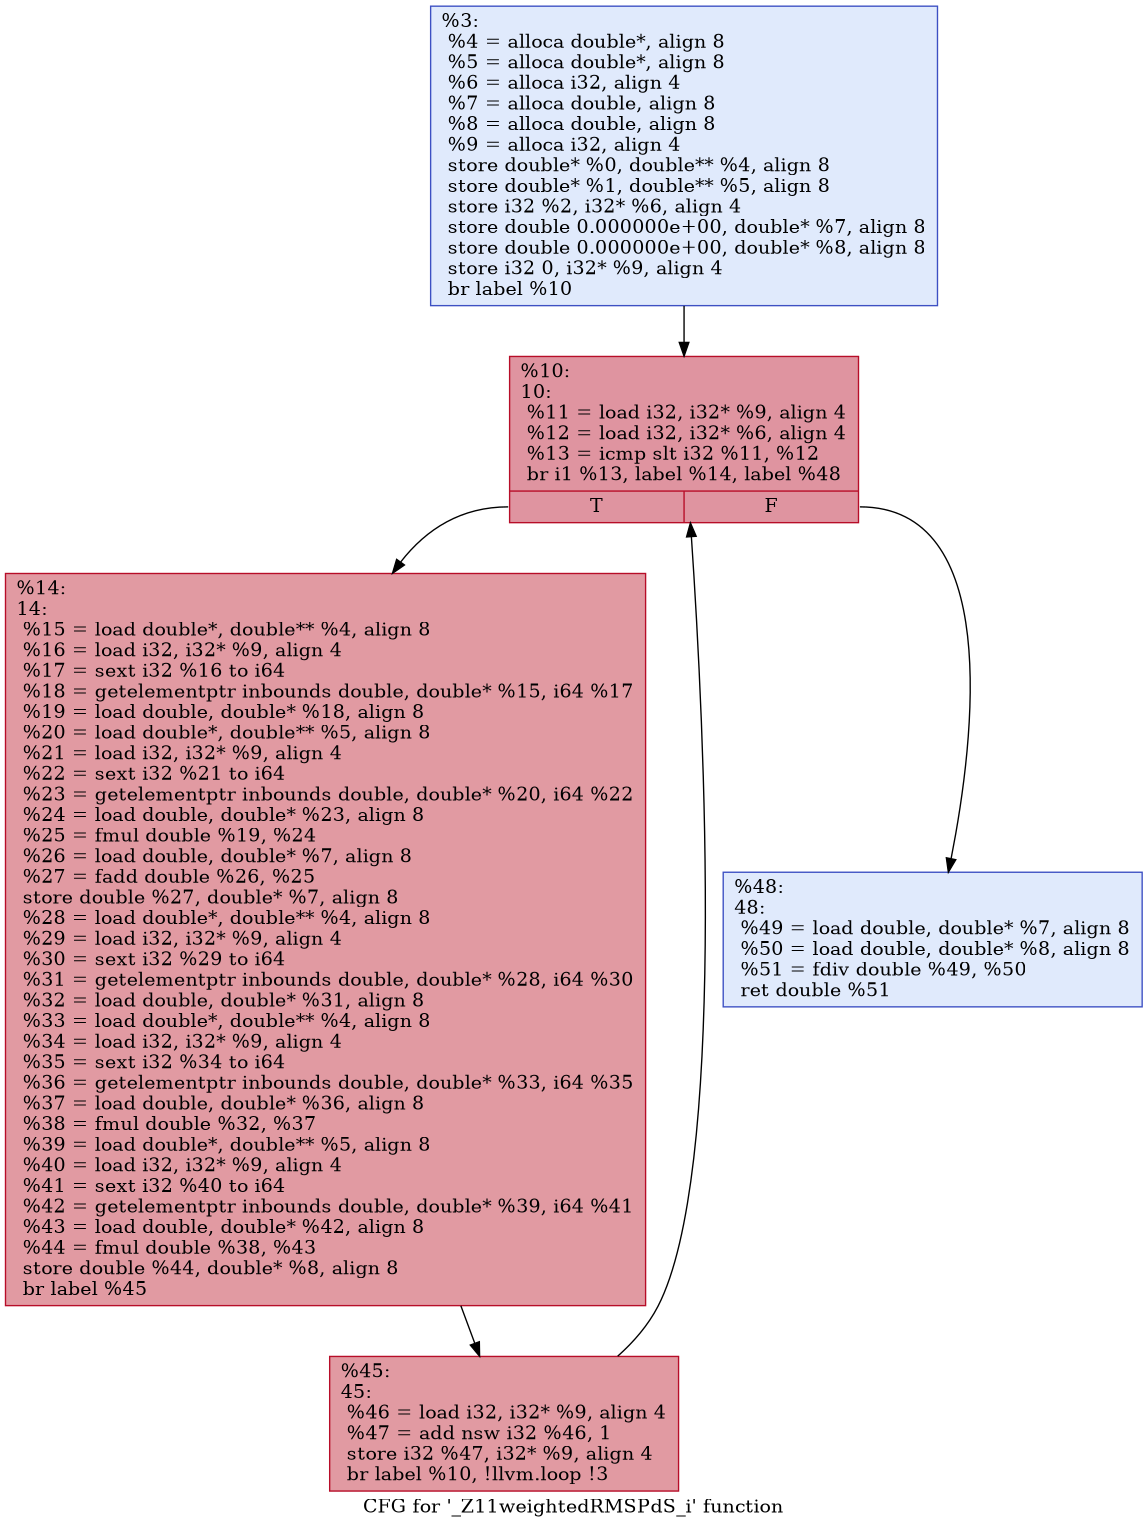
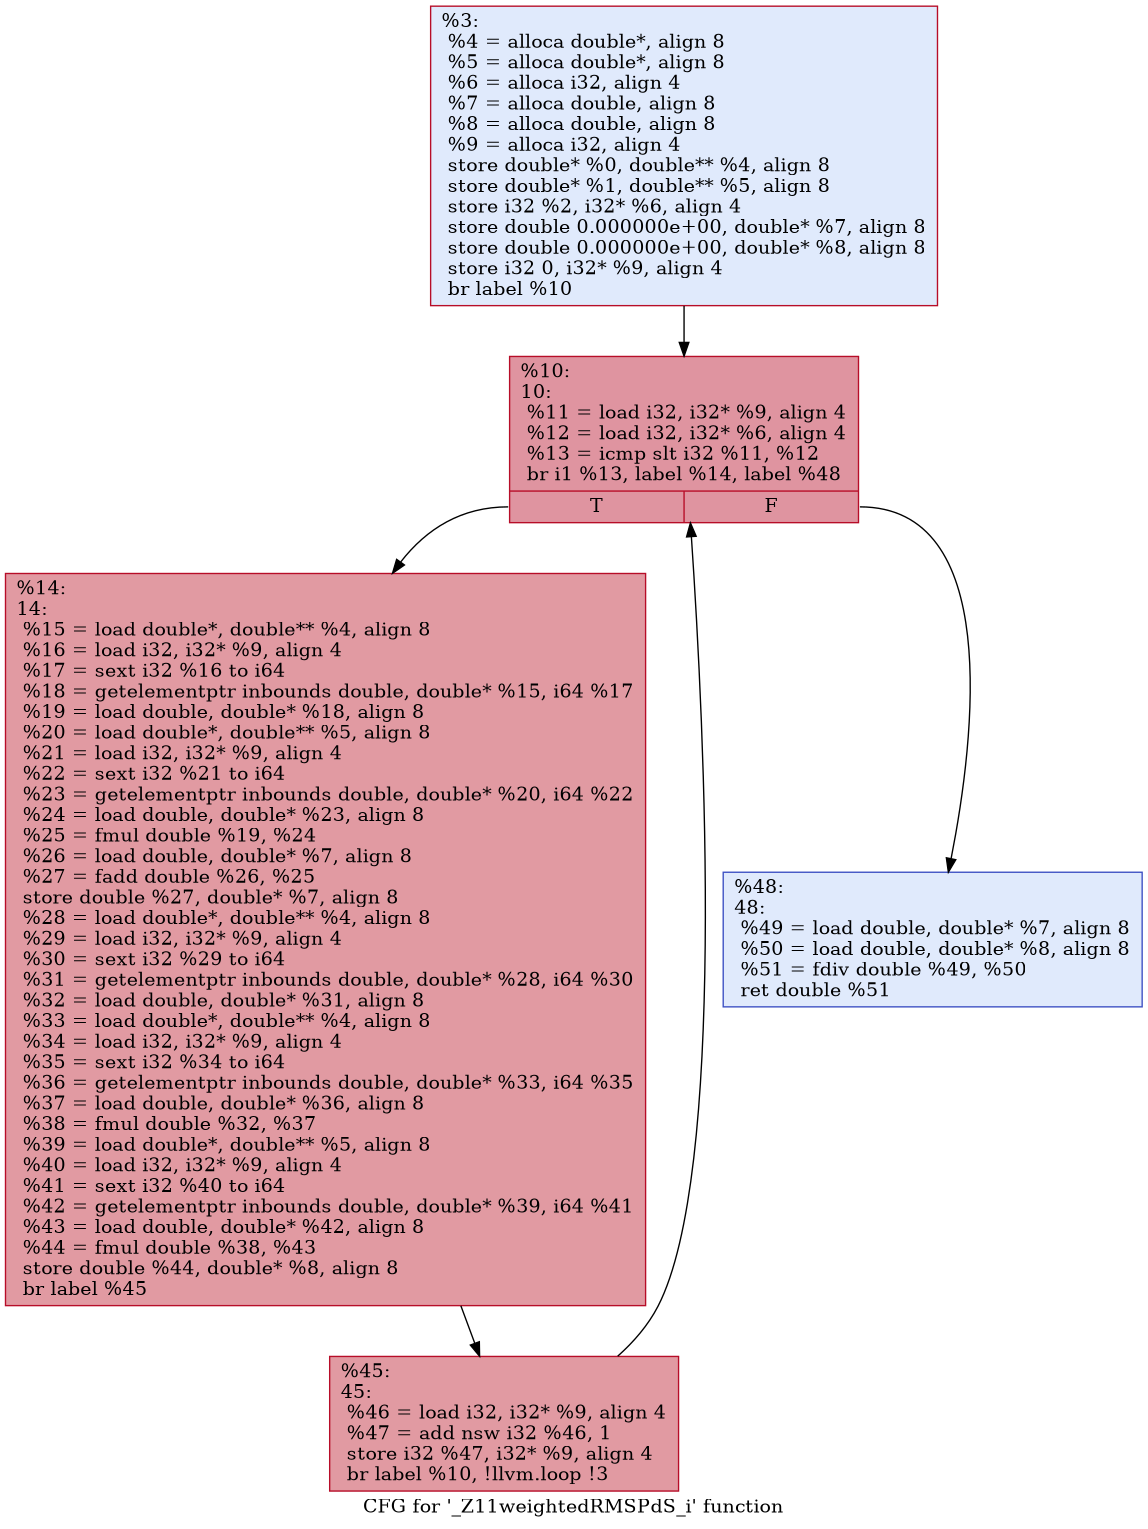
(684, 156) -> (684, 156)
